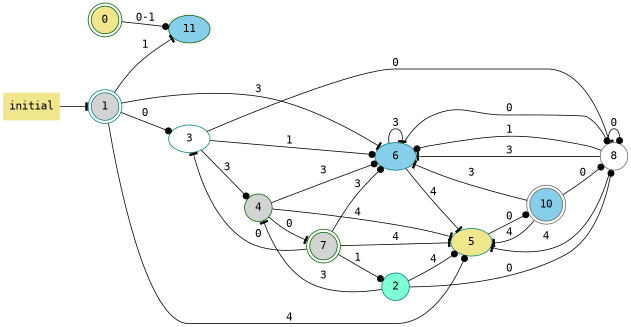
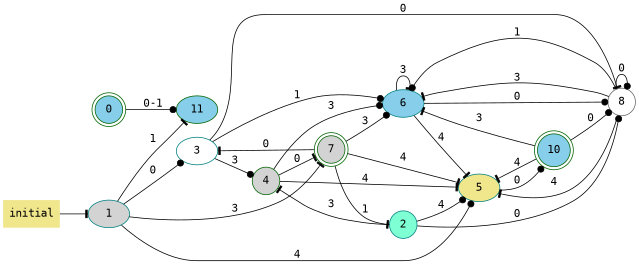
(105, 20) -> (109, 110)
(254, 96) -> (232, 216)
(105, 107) -> (109, 214)
(546, 205) -> (554, 150)
(358, 266) -> (351, 204)
